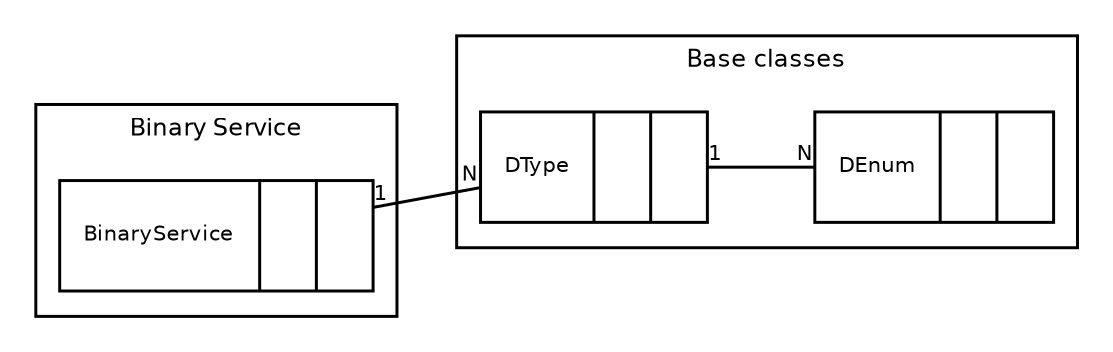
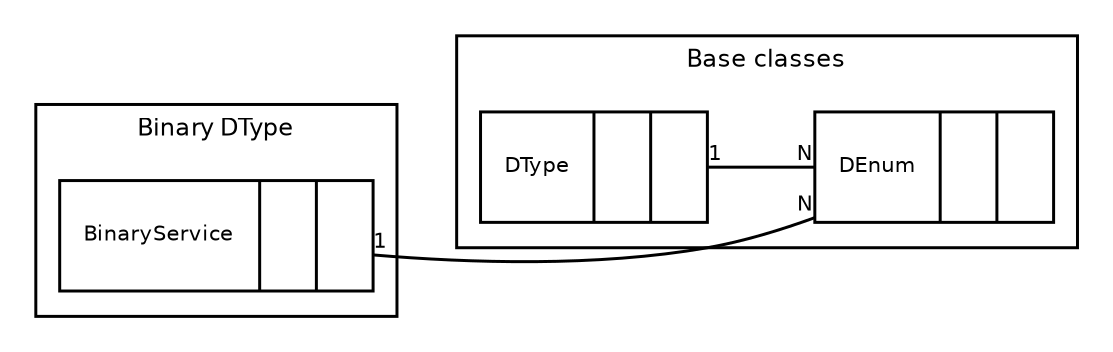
(216, 130) -> (216, 130)
(427, 198) -> (596, 260)
